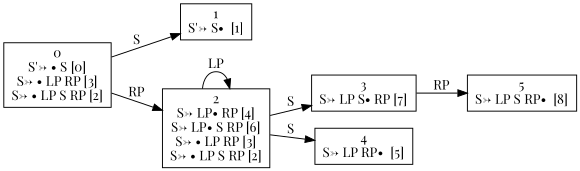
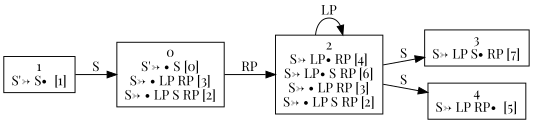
(141, 47) -> (91, 75)
(522, 93) -> none
